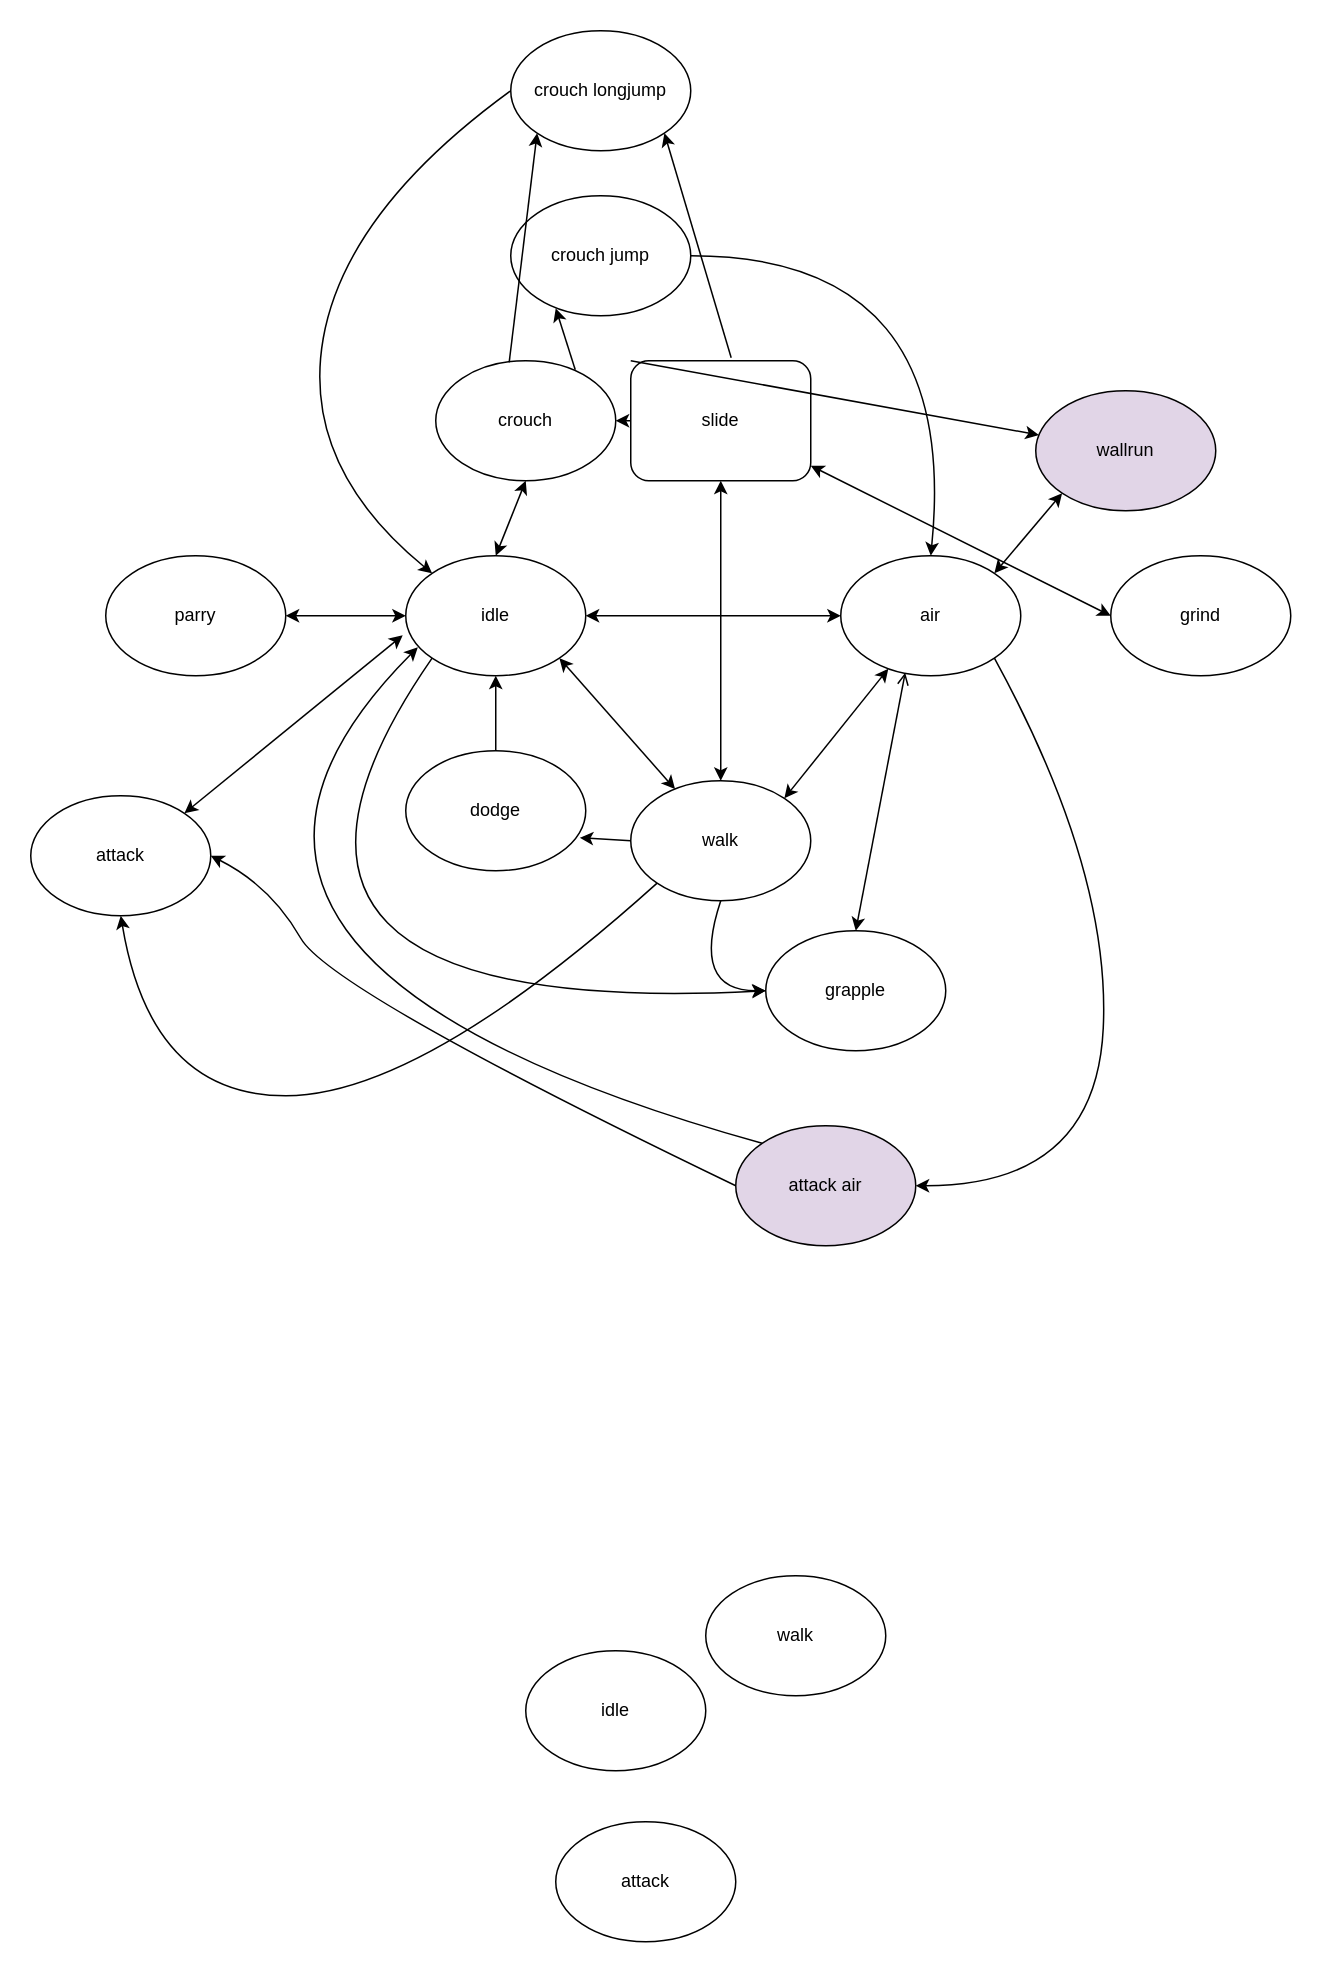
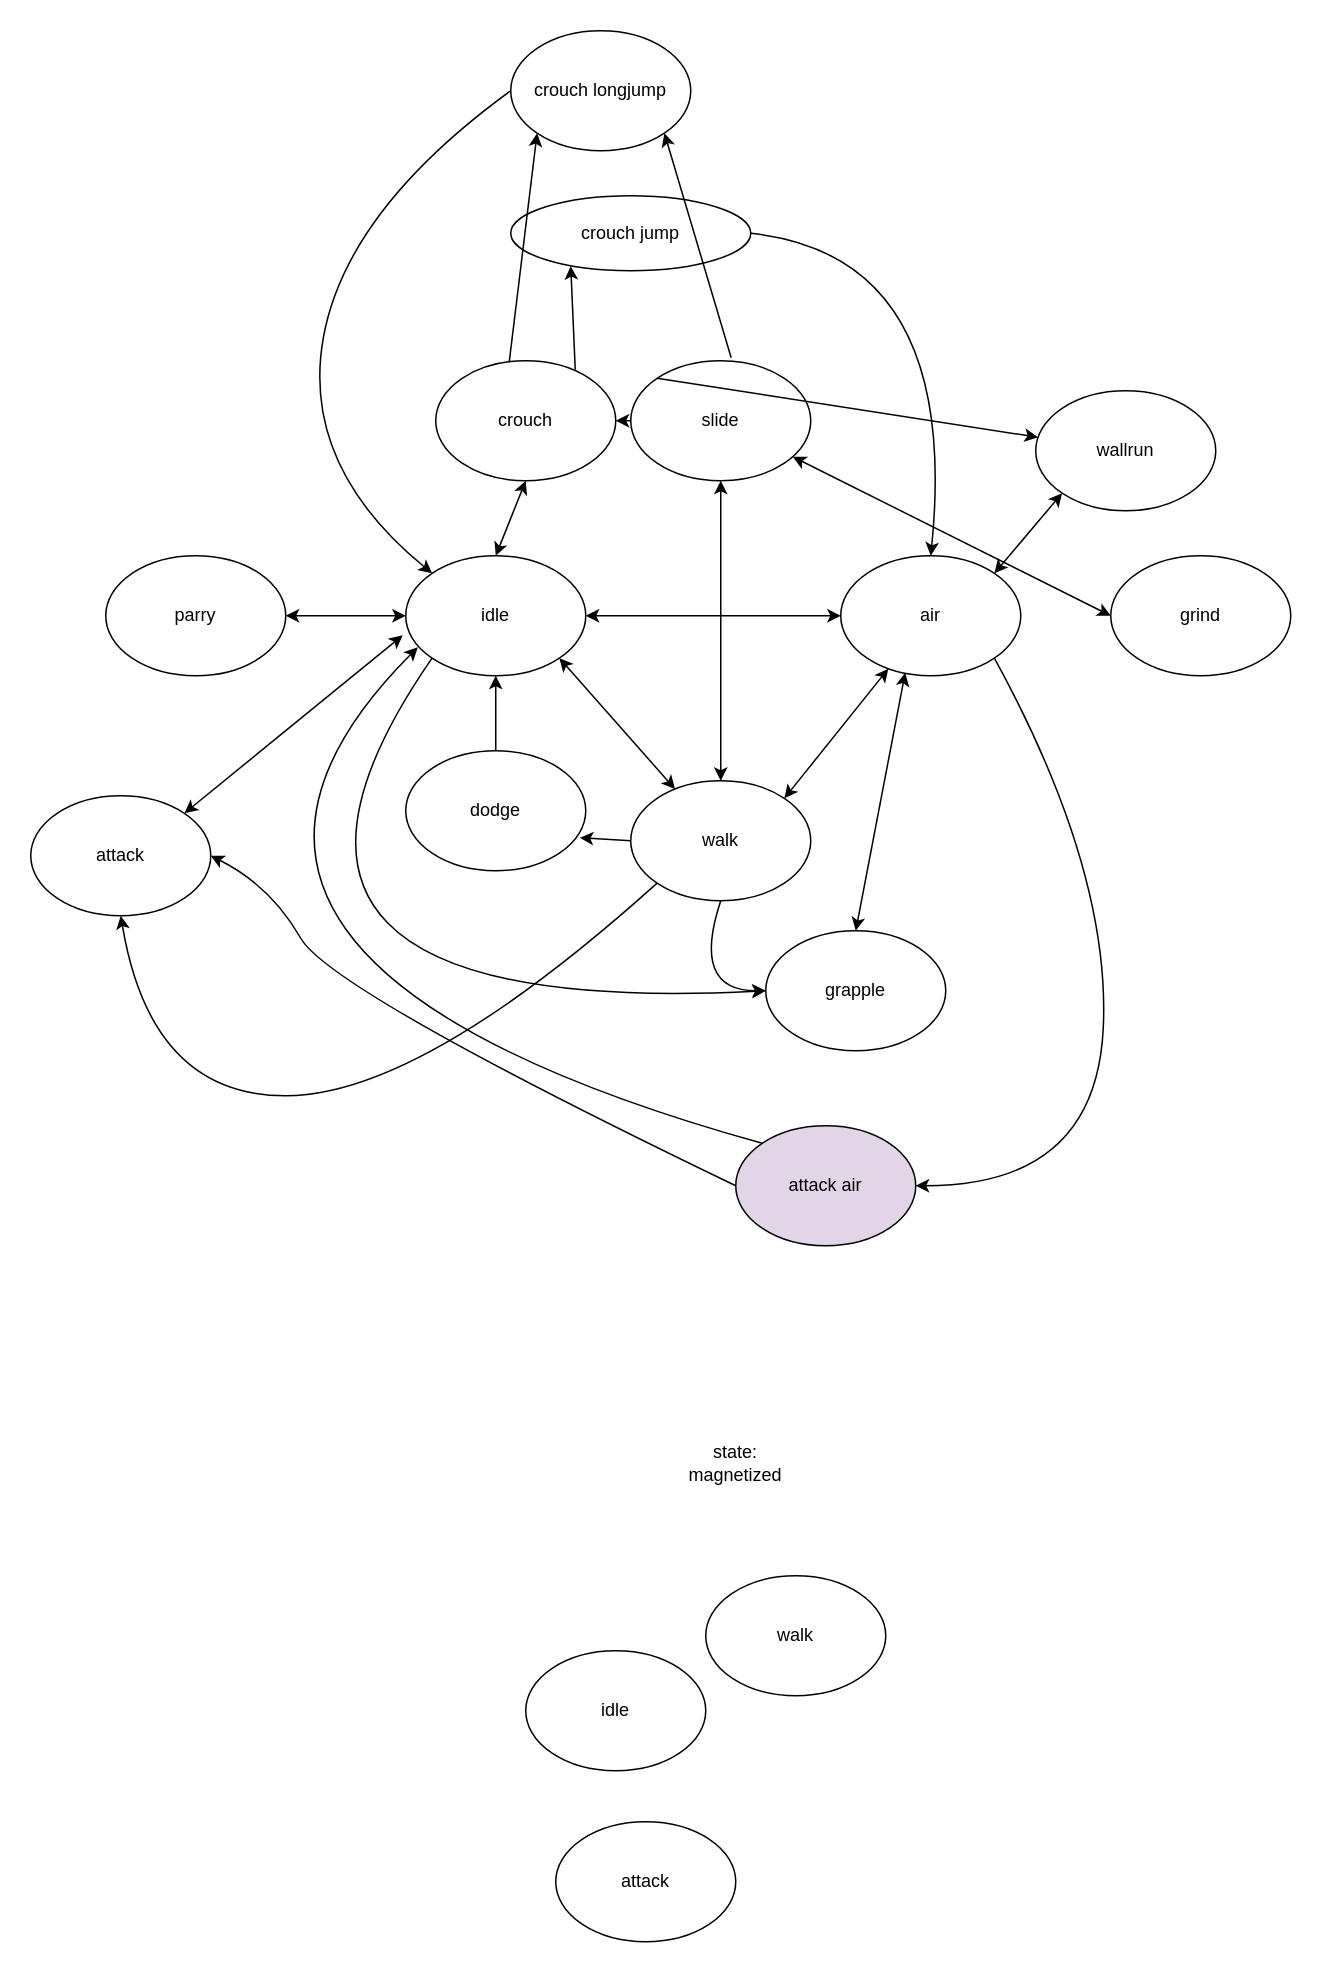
(601, 256) -> (631, 233)
(721, 421) -> (721, 421)
(1126, 451) -> (1126, 451)
(903, 682) -> (903, 684)
none -> (736, 1463)
